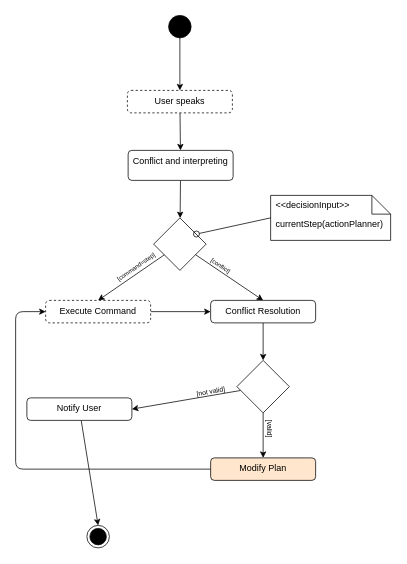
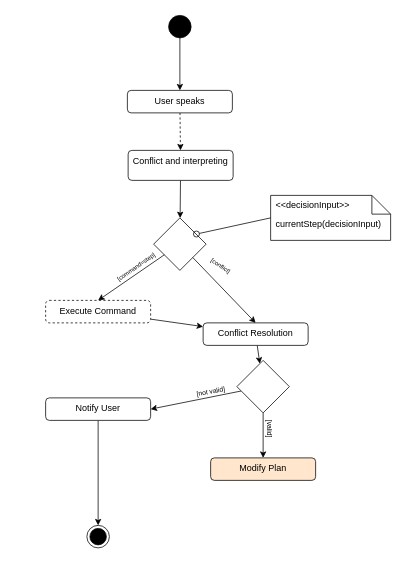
(180, 102) -> (180, 102)
(180, 128) -> (180, 128)
(333, 230) -> (333, 230)
(263, 312) -> (255, 334)
(15, 381) -> none
(79, 409) -> (98, 409)
